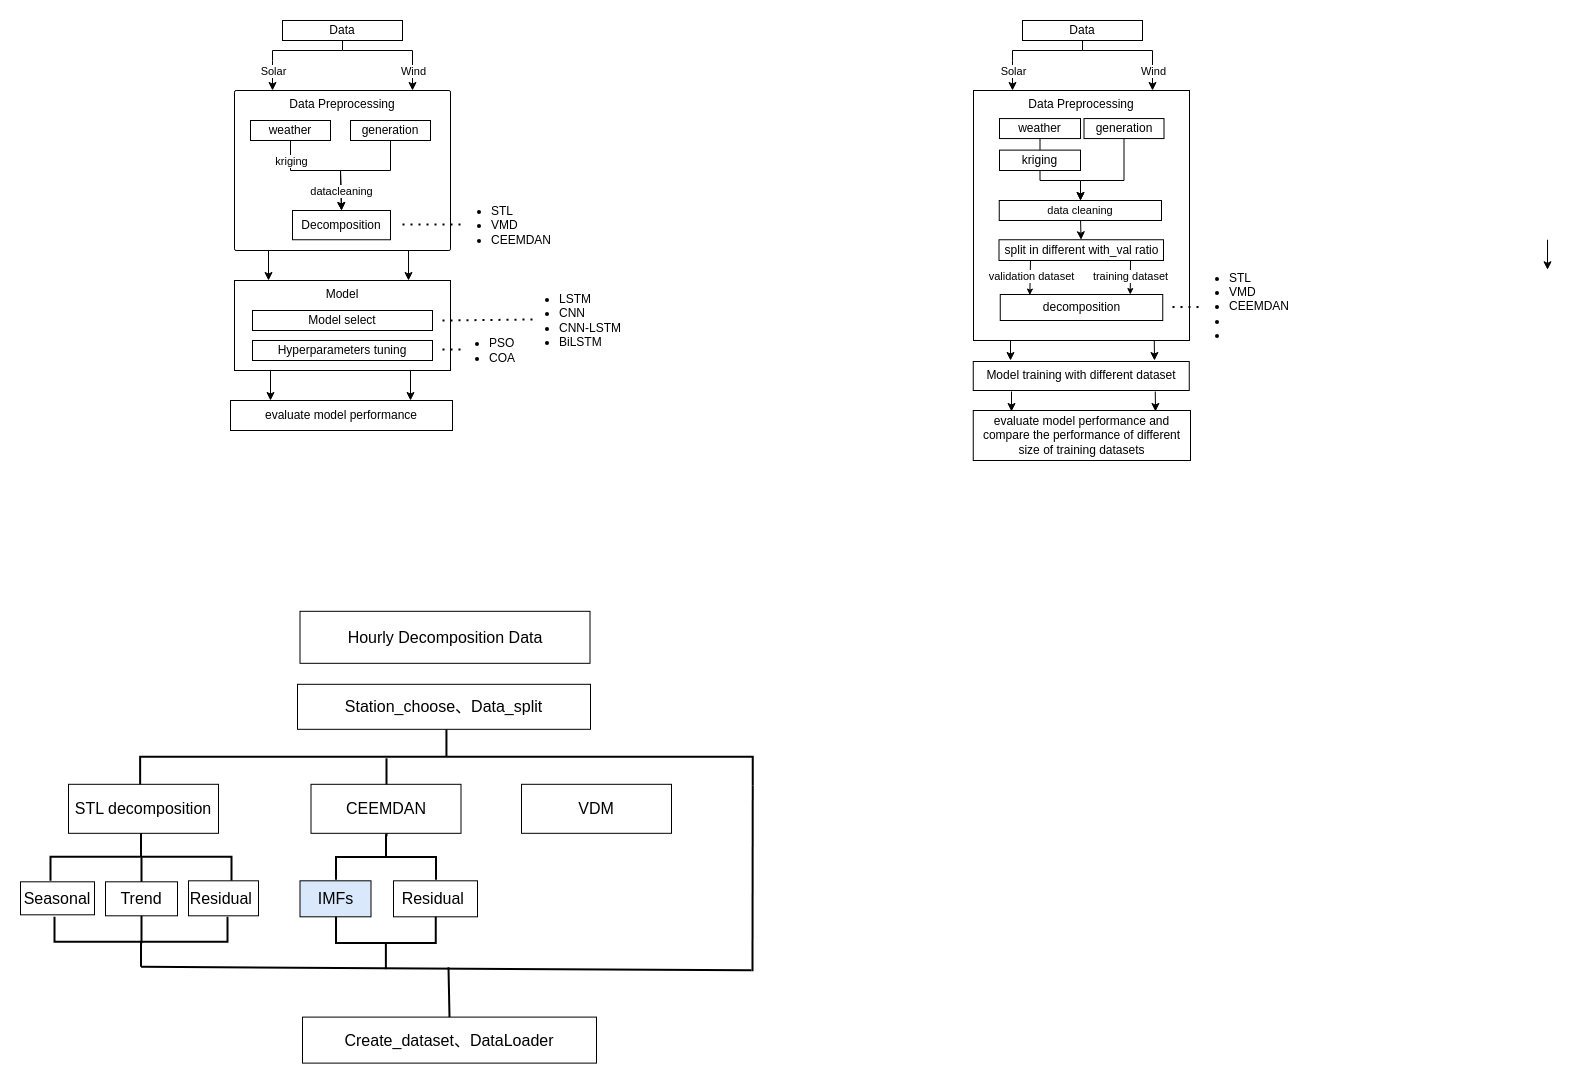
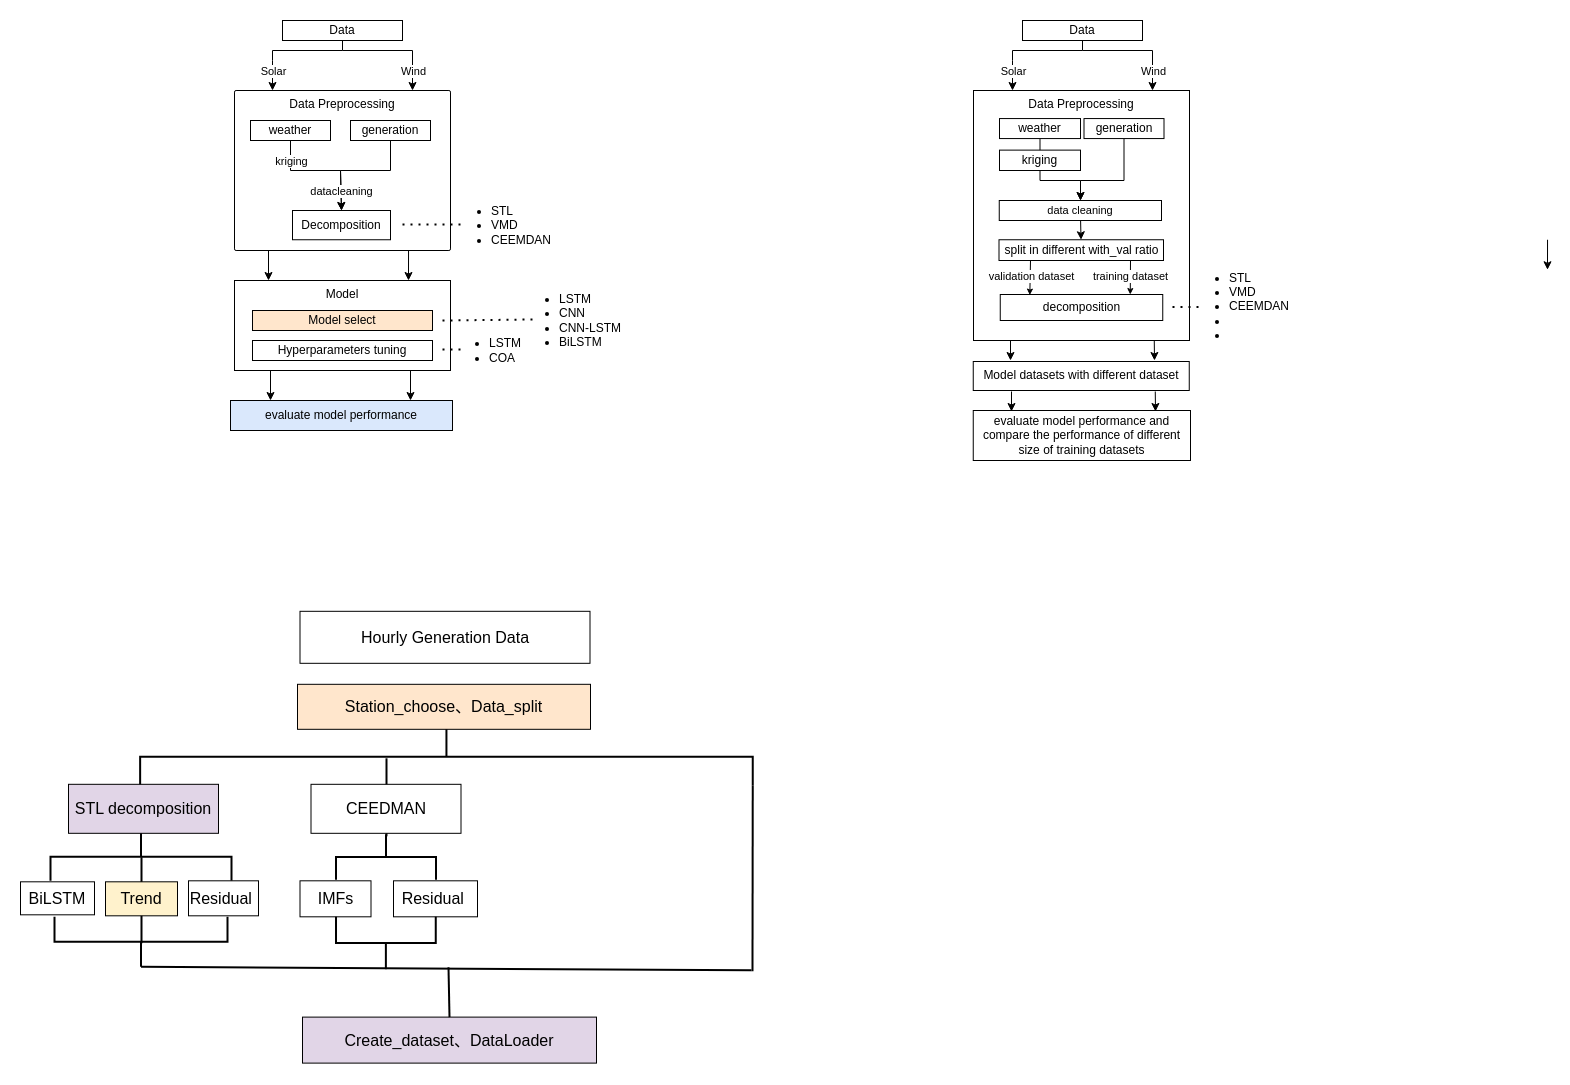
(343, 321) -> (343, 321)
(460, 351) -> (463, 351)
(1082, 383) -> (1082, 383)
(342, 416) -> (342, 416)
(446, 638) -> (446, 638)
(444, 707) -> (444, 707)
(144, 809) -> (144, 809)
(387, 809) -> (387, 809)
(597, 809) -> none
(58, 899) -> (58, 899)
(142, 899) -> (142, 899)
(336, 899) -> (336, 899)
(450, 1040) -> (450, 1040)
